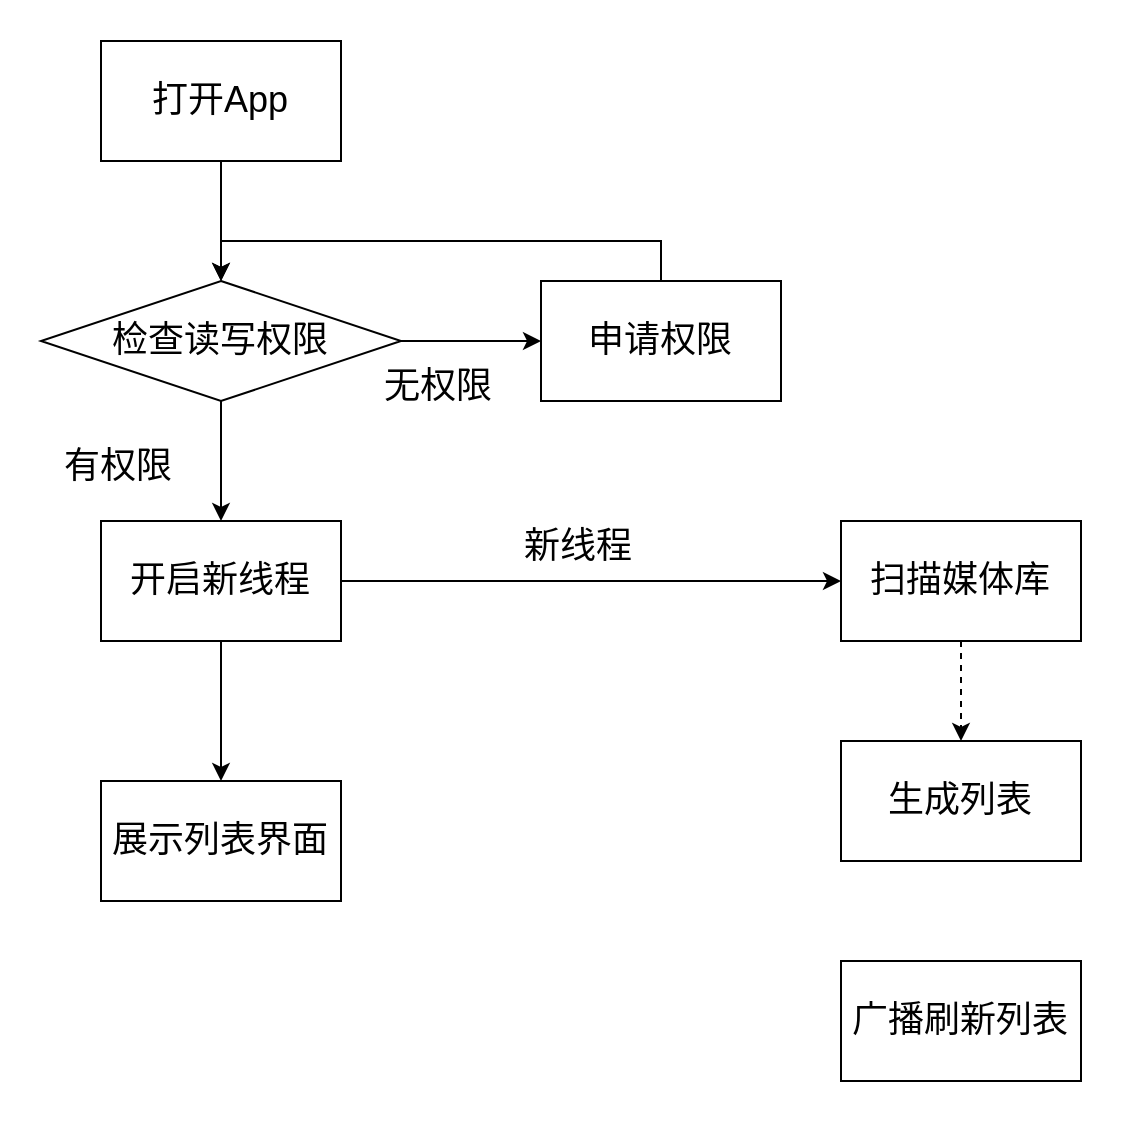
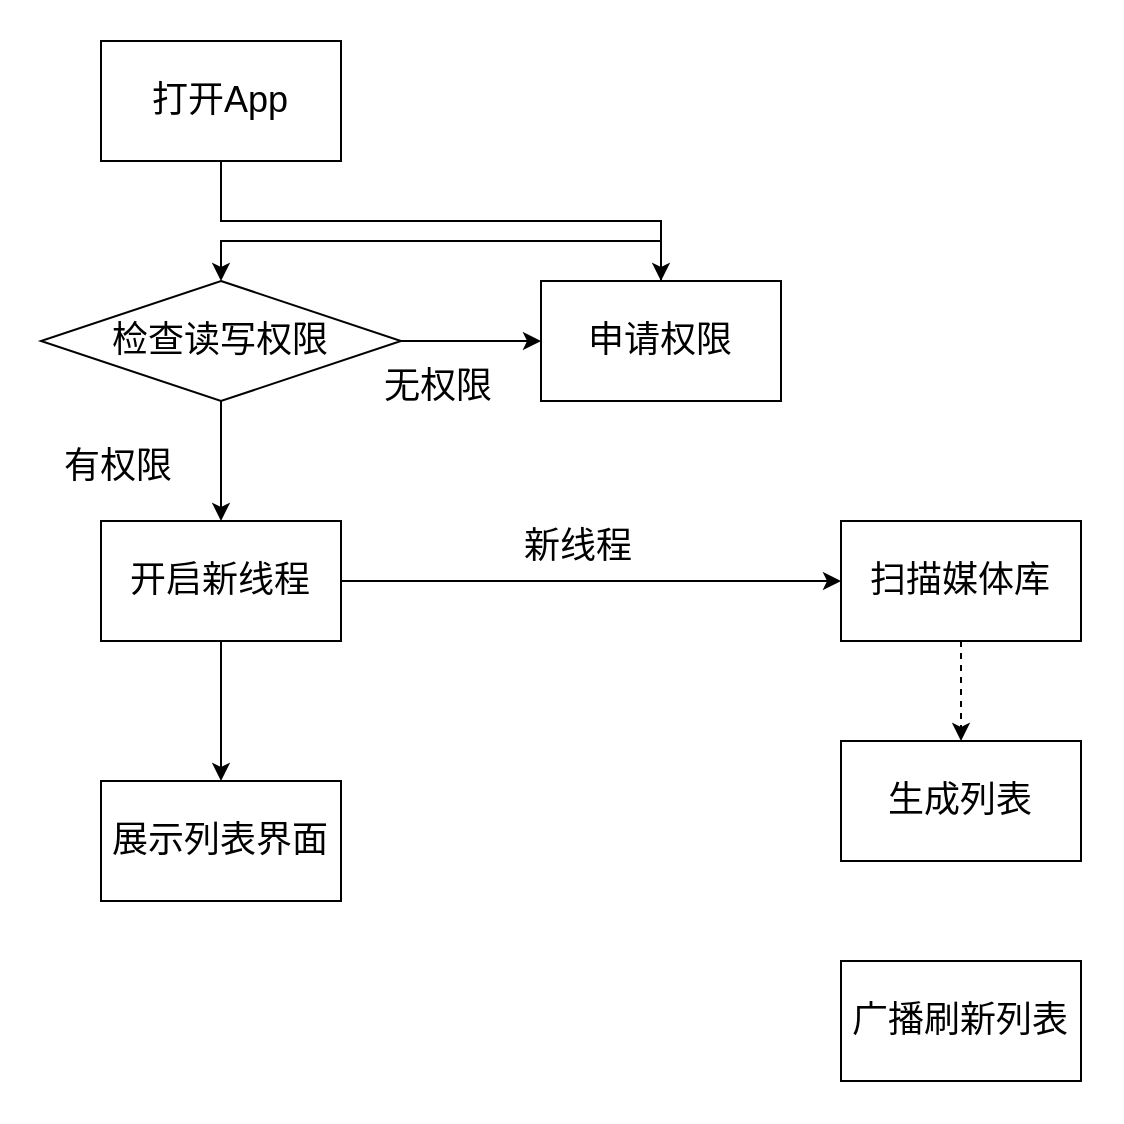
(221, 227) -> (447, 221)
